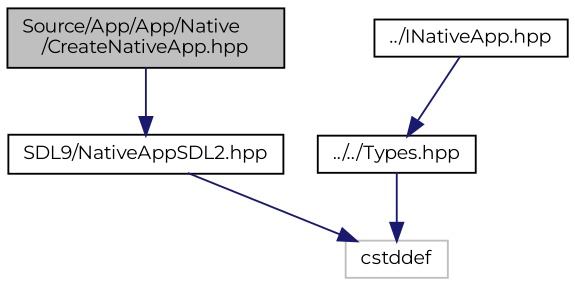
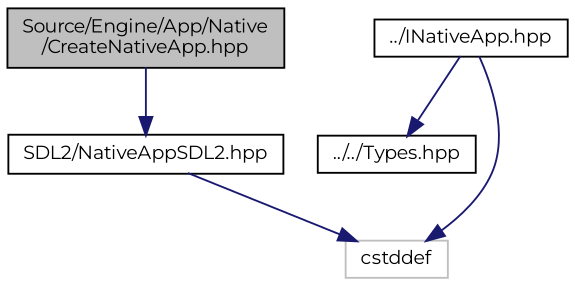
(146, 38) -> (146, 38)
(146, 154) -> (146, 154)
(397, 197) -> (497, 152)
